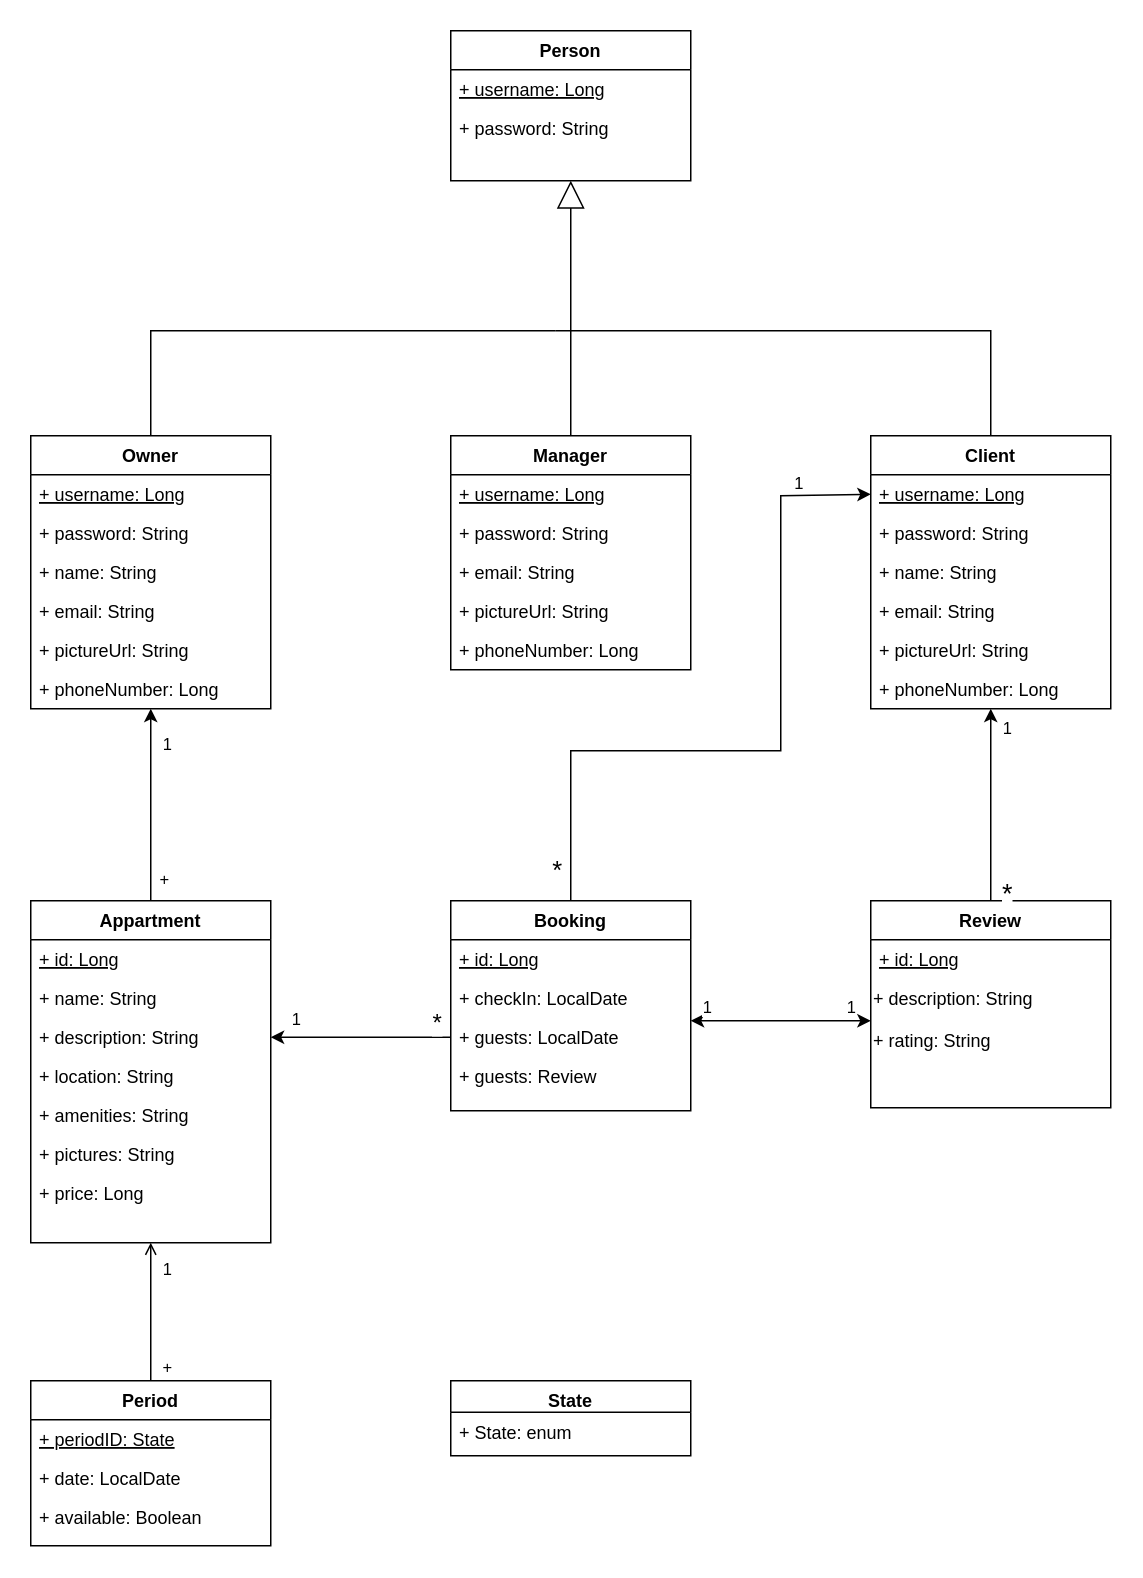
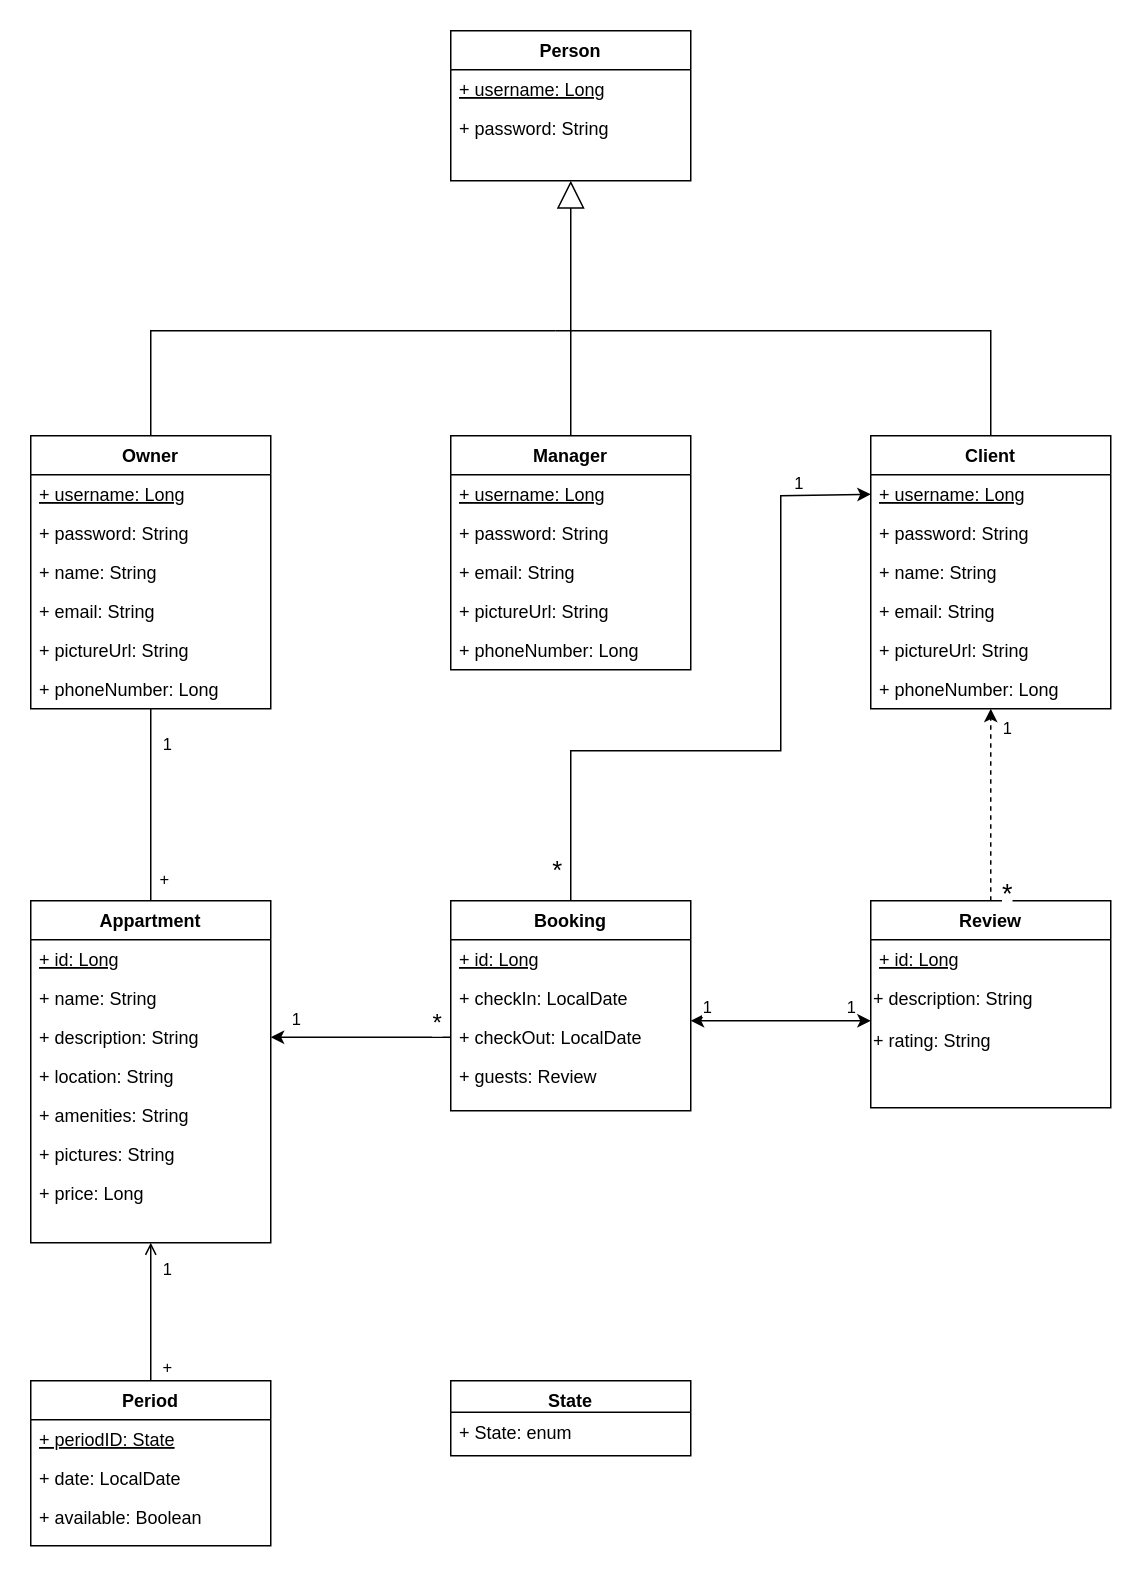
(151, 720) -> (151, 716)
(991, 809) -> (991, 809)
(545, 1038) -> (555, 1038)
